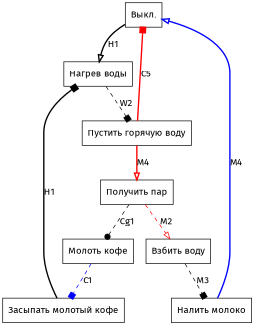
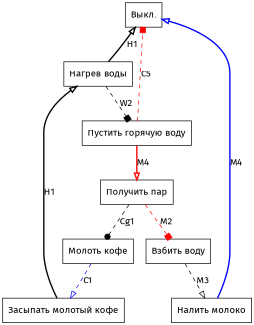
(110, 37) -> (120, 48)
(140, 78) -> (140, 78)
(44, 190) -> (44, 190)
(156, 219) -> (156, 219)
(83, 278) -> (83, 278)
(193, 278) -> (193, 278)
